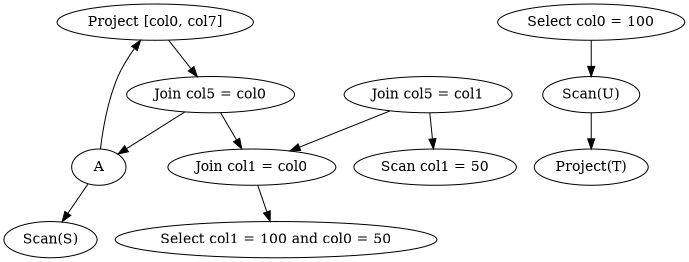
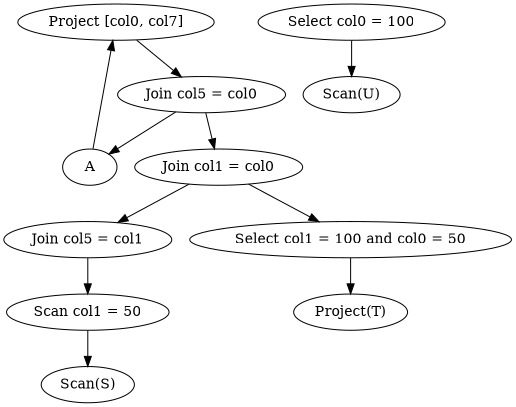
(591, 126) -> (351, 271)
(345, 129) -> (158, 201)
(78, 199) -> (88, 343)
